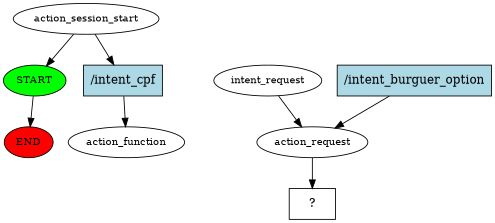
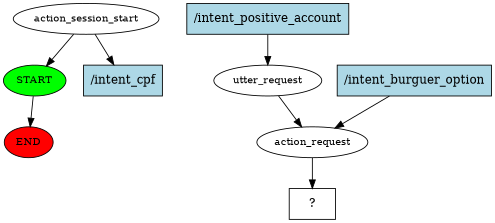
none -> (268, 19)
(268, 81) -> (268, 81)
(126, 142) -> none
